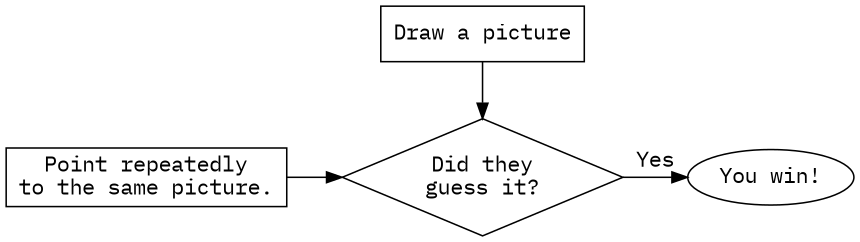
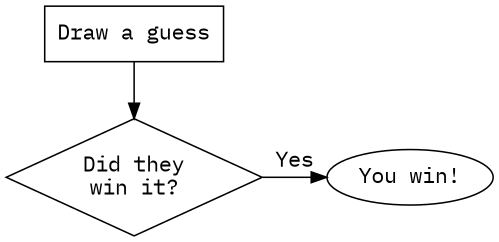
(483, 34) -> (134, 34)
(146, 177) -> none
(483, 177) -> (134, 177)
